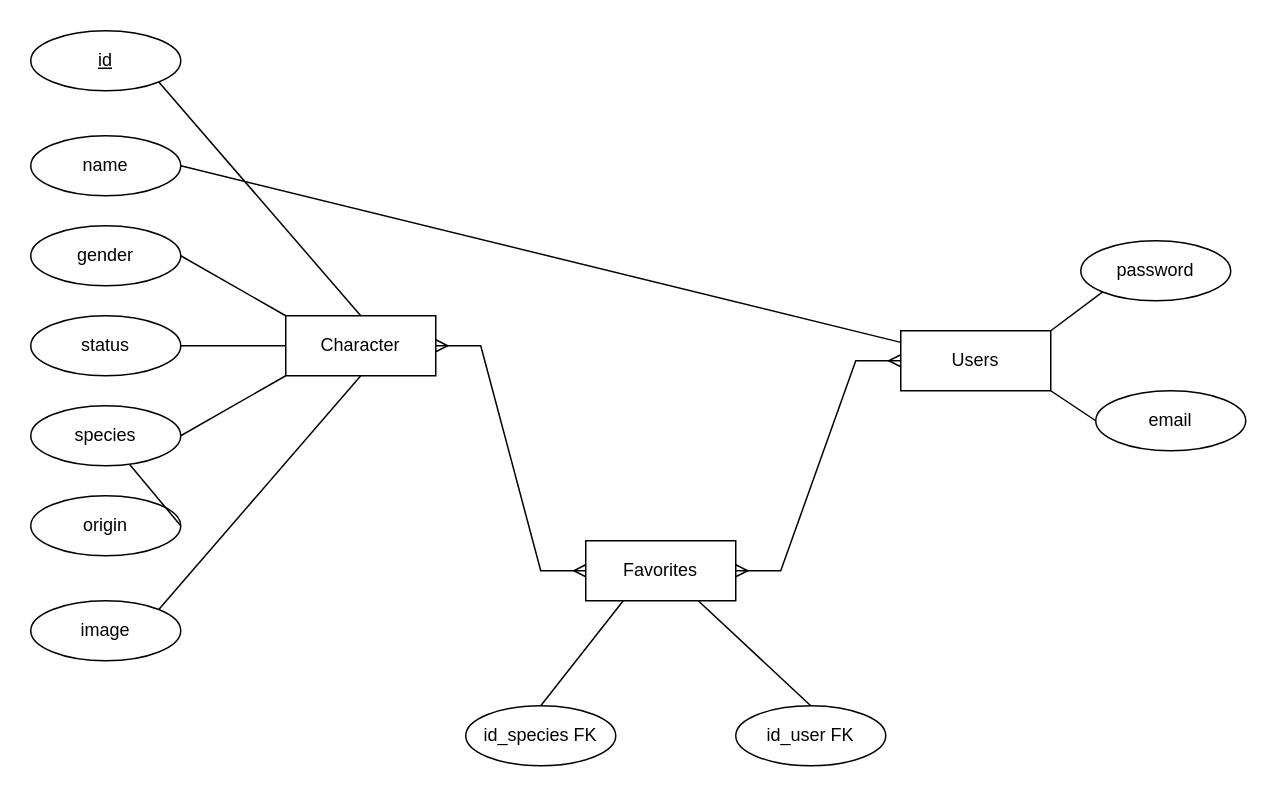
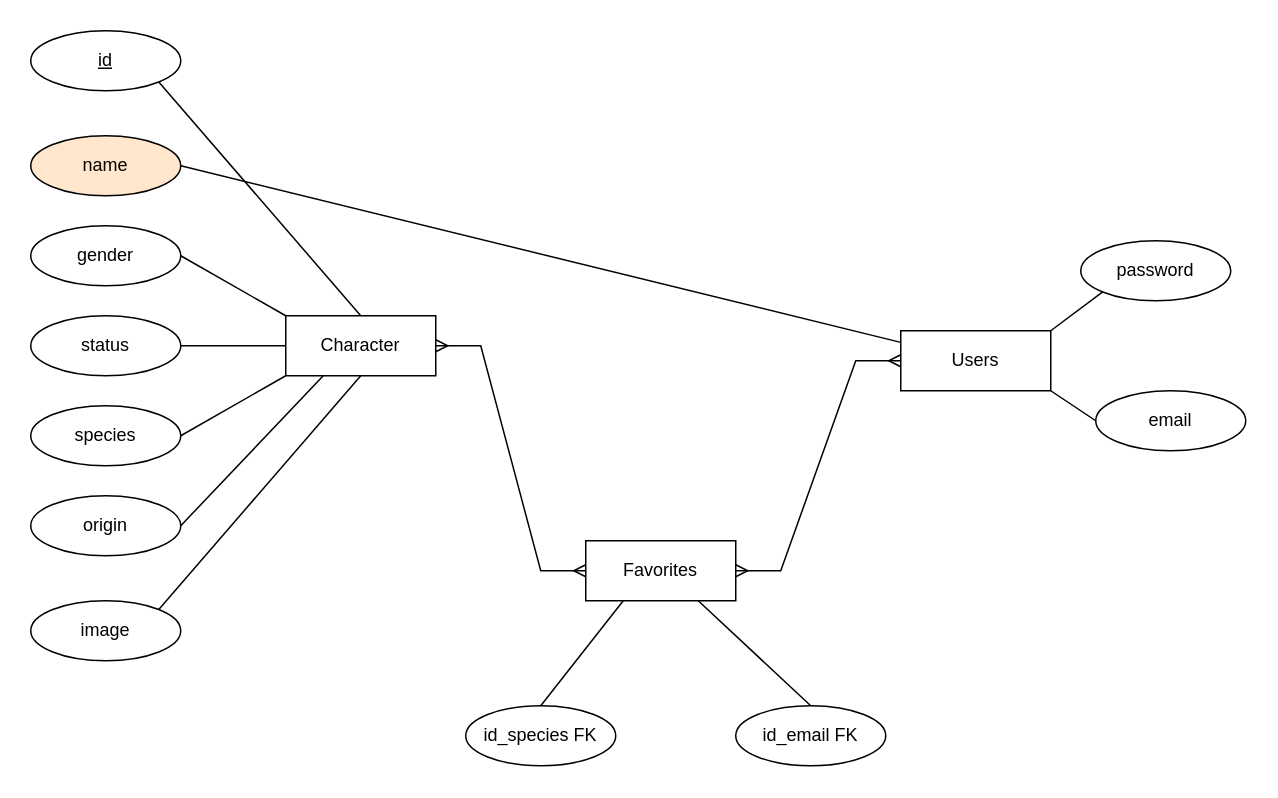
(106, 166) -> (106, 166)
(155, 495) -> (252, 451)
(811, 736) -> (811, 736)
